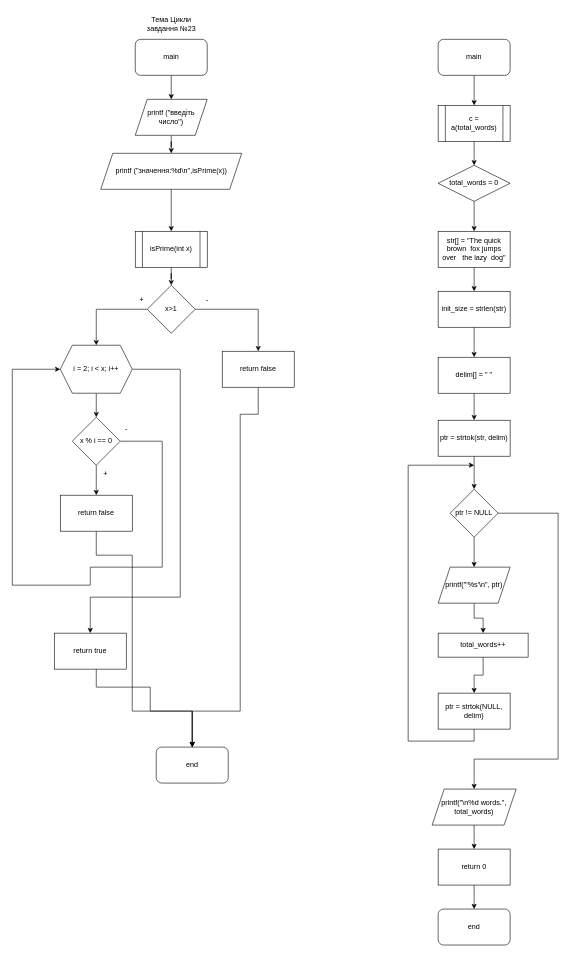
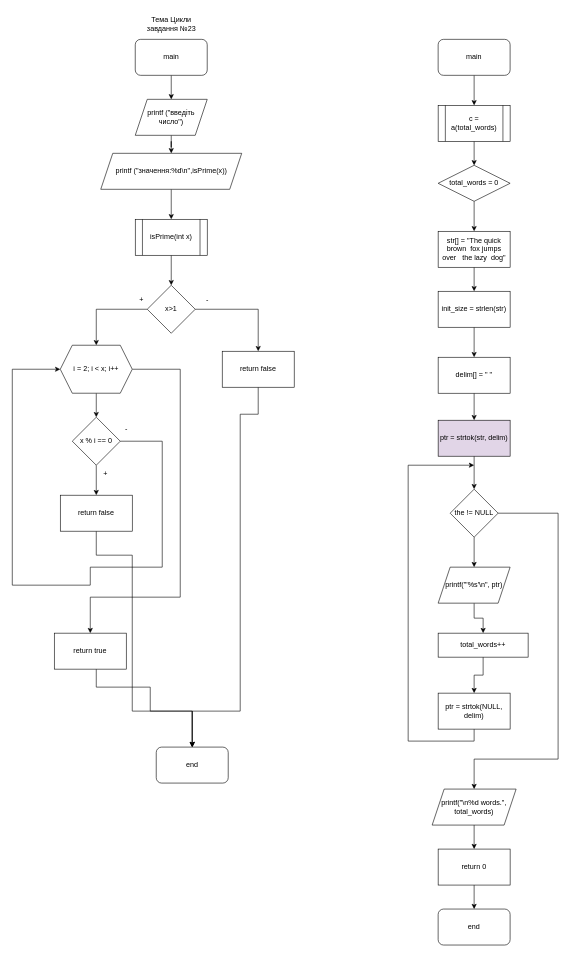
(171, 249) -> (171, 237)
(474, 438) -> (474, 438)
(474, 513) -> (474, 513)
